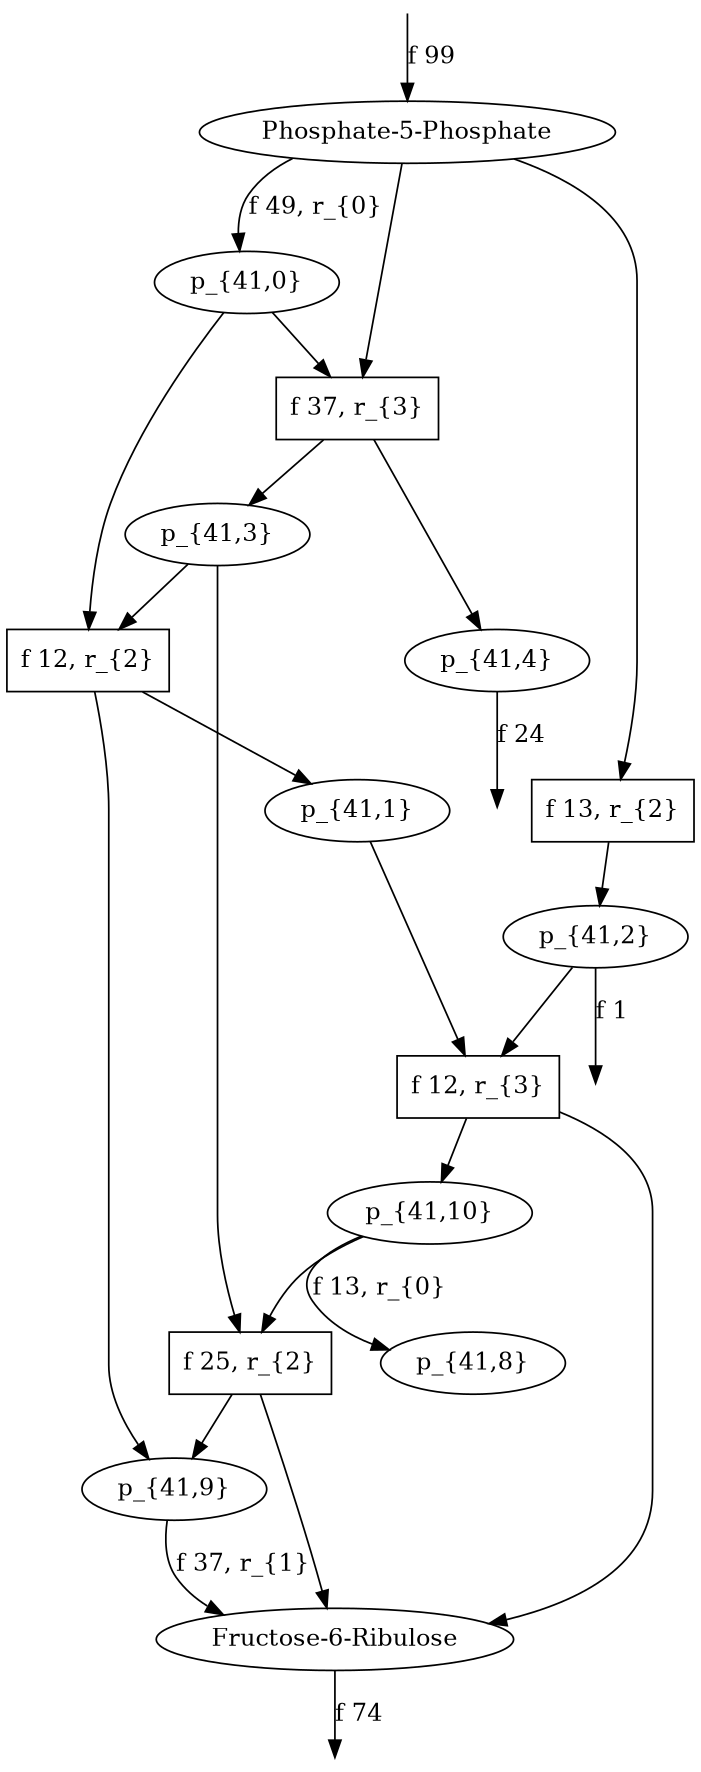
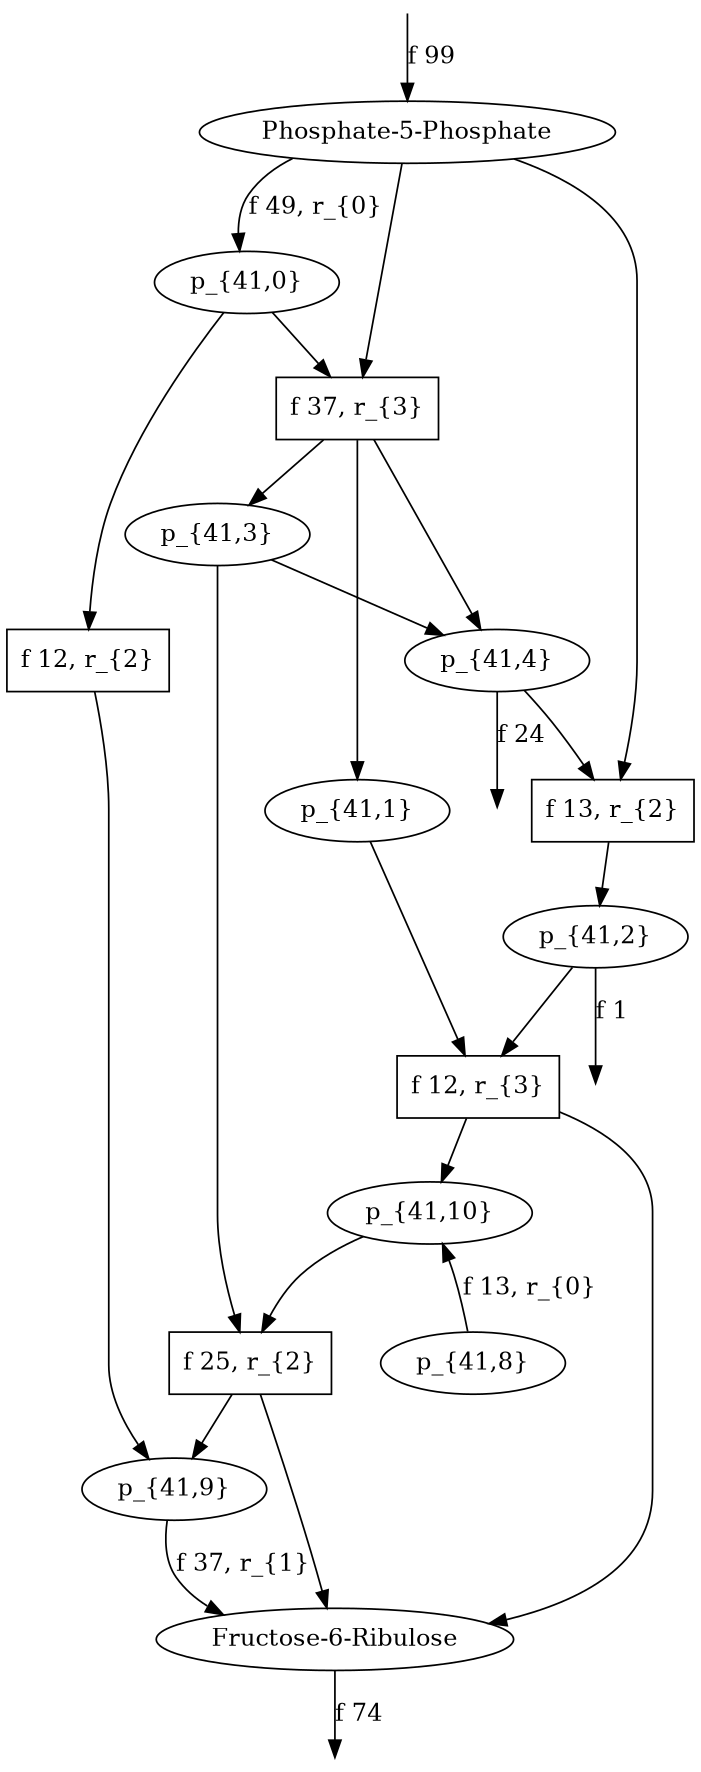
(160, 591) -> (345, 592)
none -> (556, 727)
(230, 740) -> (357, 609)
(308, 1293) -> (460, 1296)
